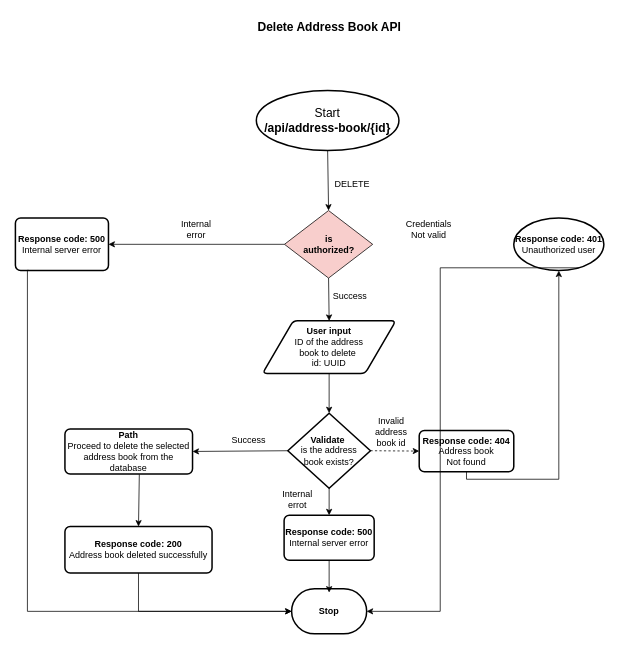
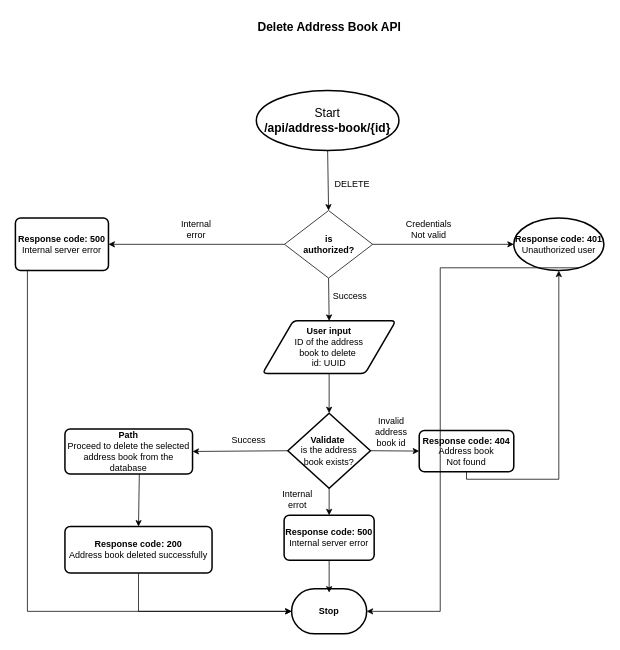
(328, 244) -> (328, 244)
none -> (440, 244)
(392, 451) -> (392, 451)
